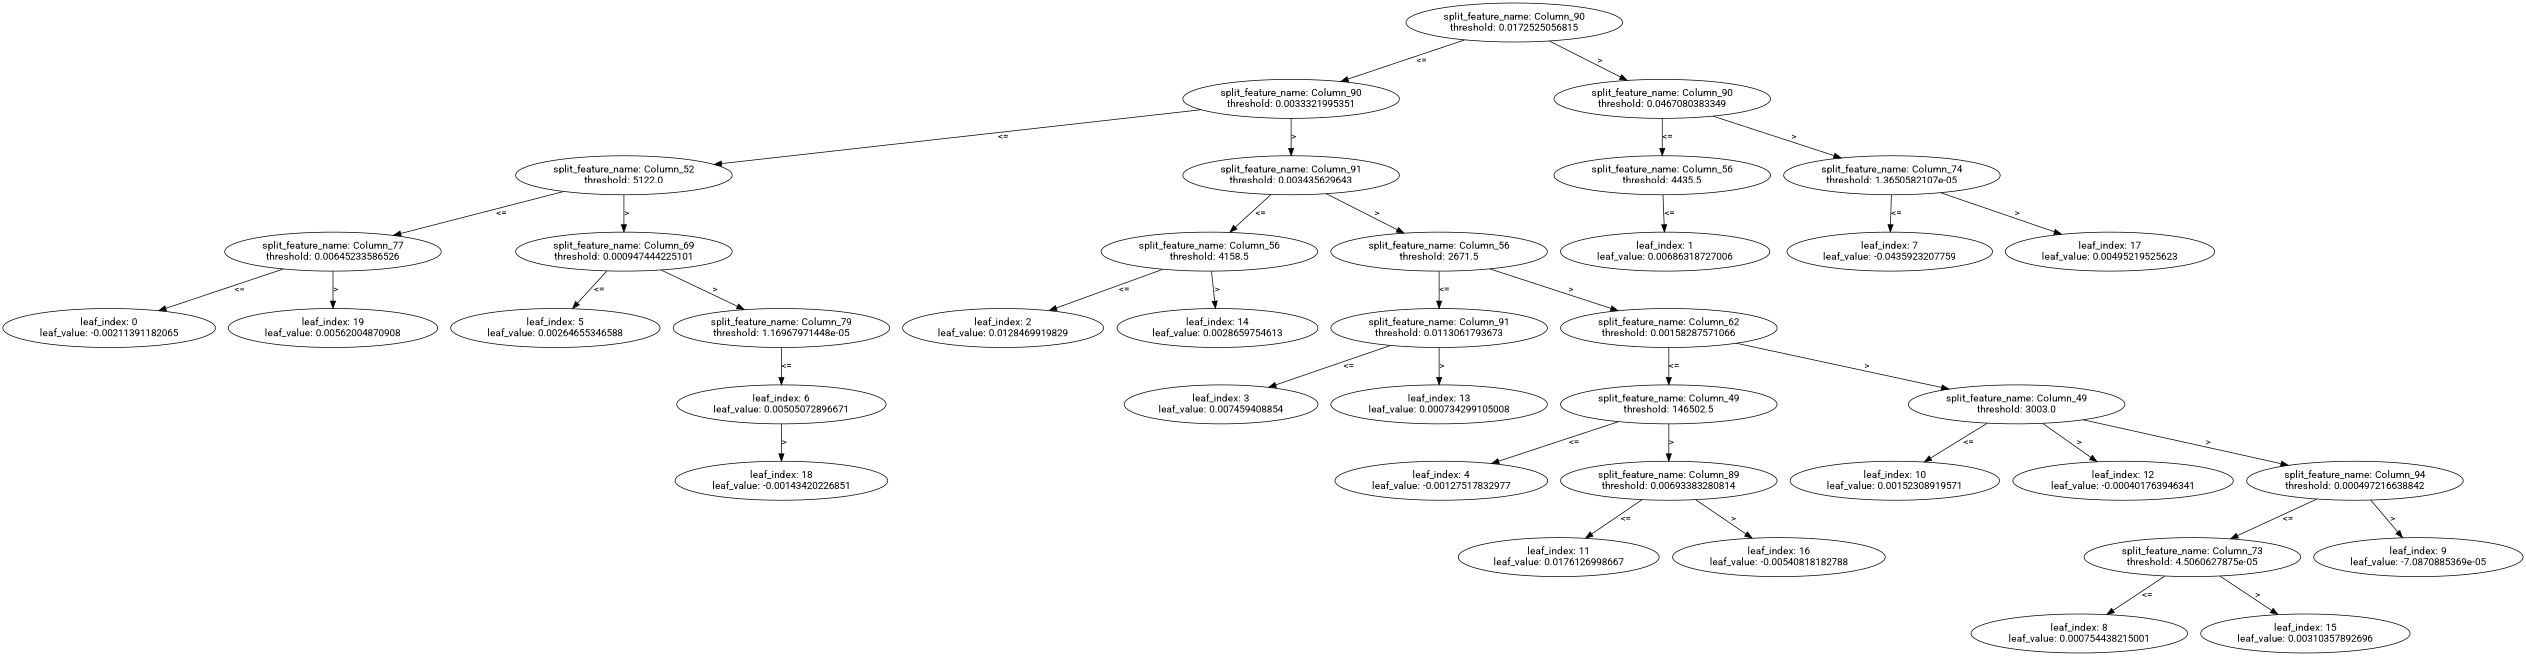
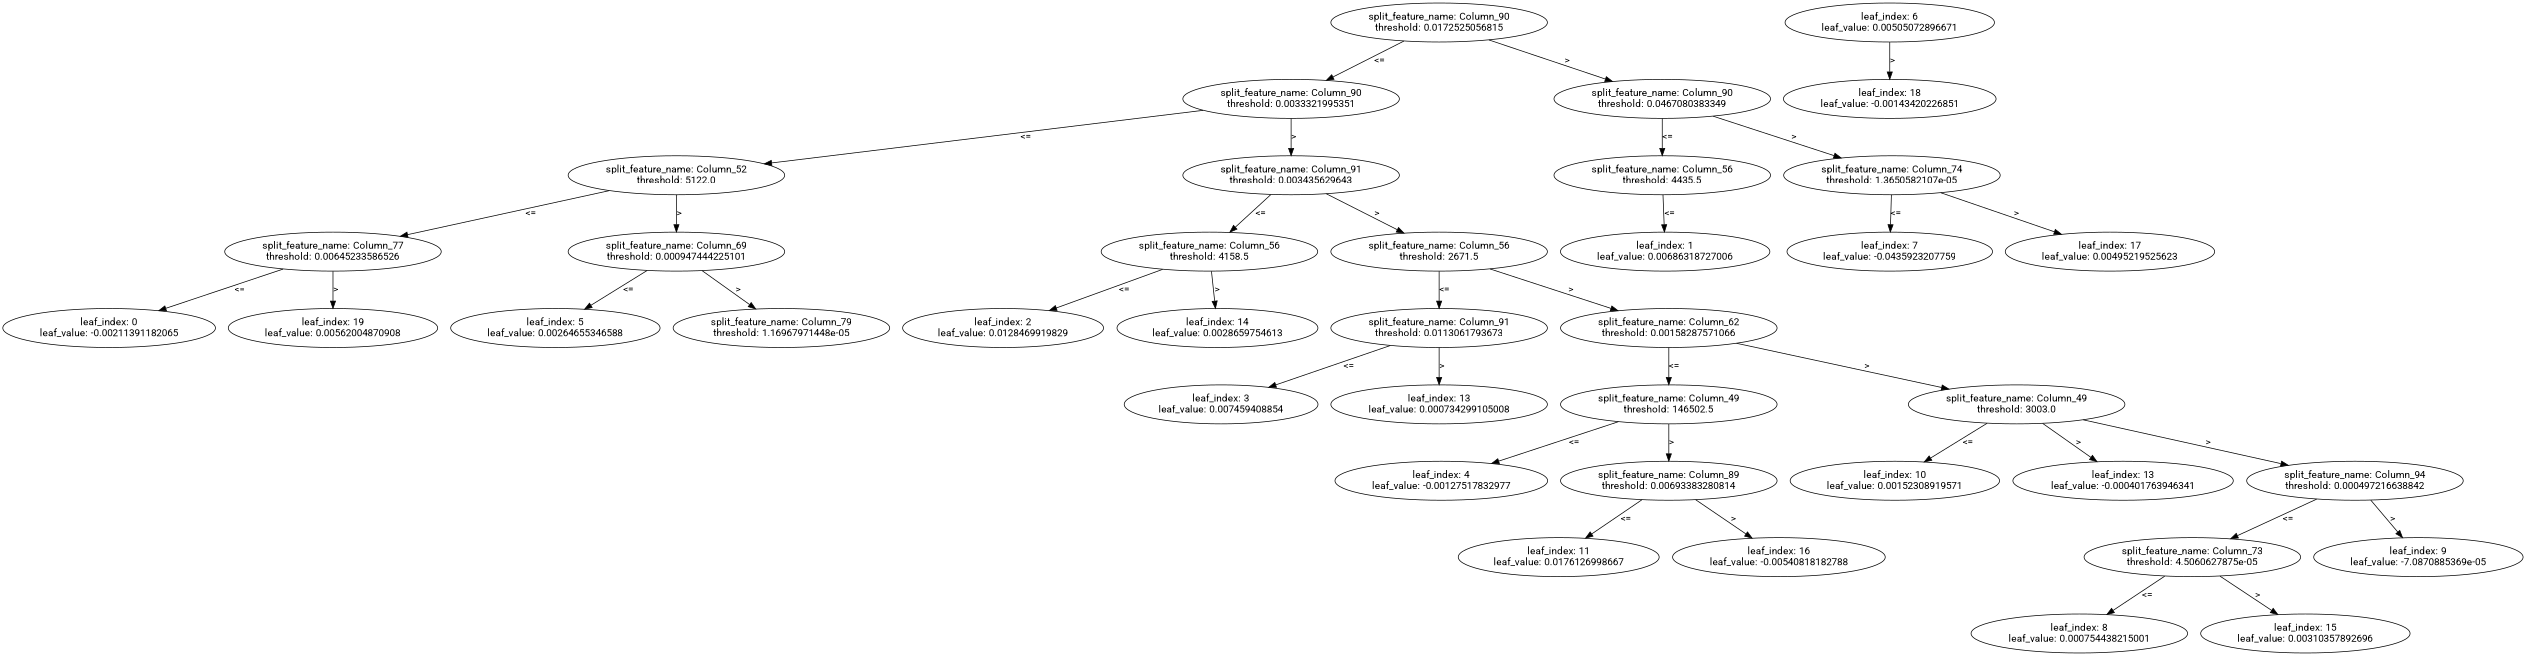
(781, 362) -> none
(2123, 481) -> (2123, 481)
